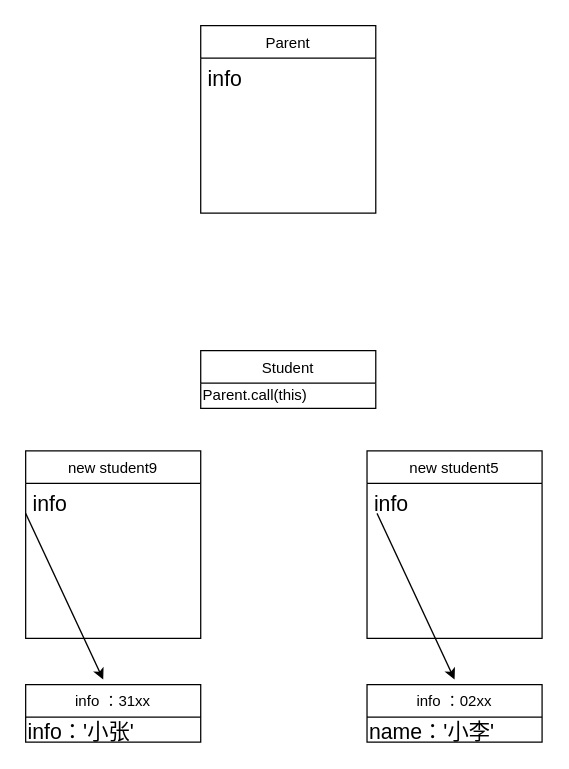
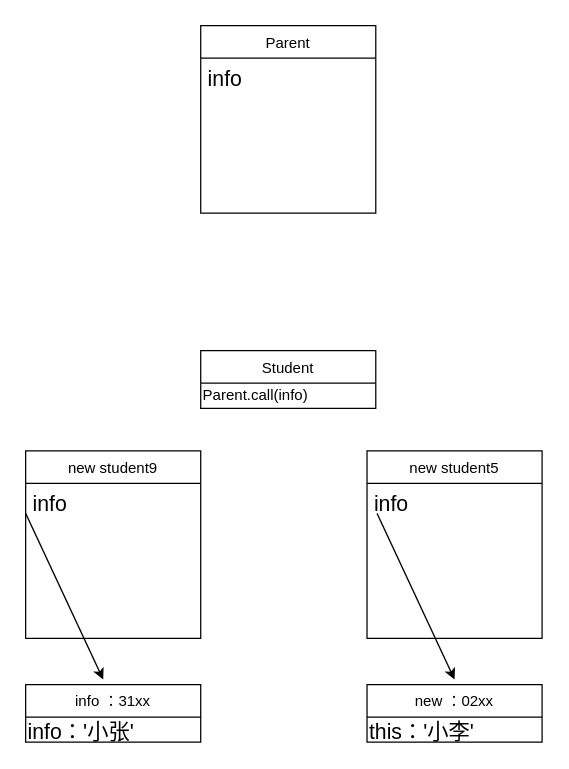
(267, 396) -> (267, 396)
(454, 701) -> (454, 701)
(431, 733) -> (429, 733)
